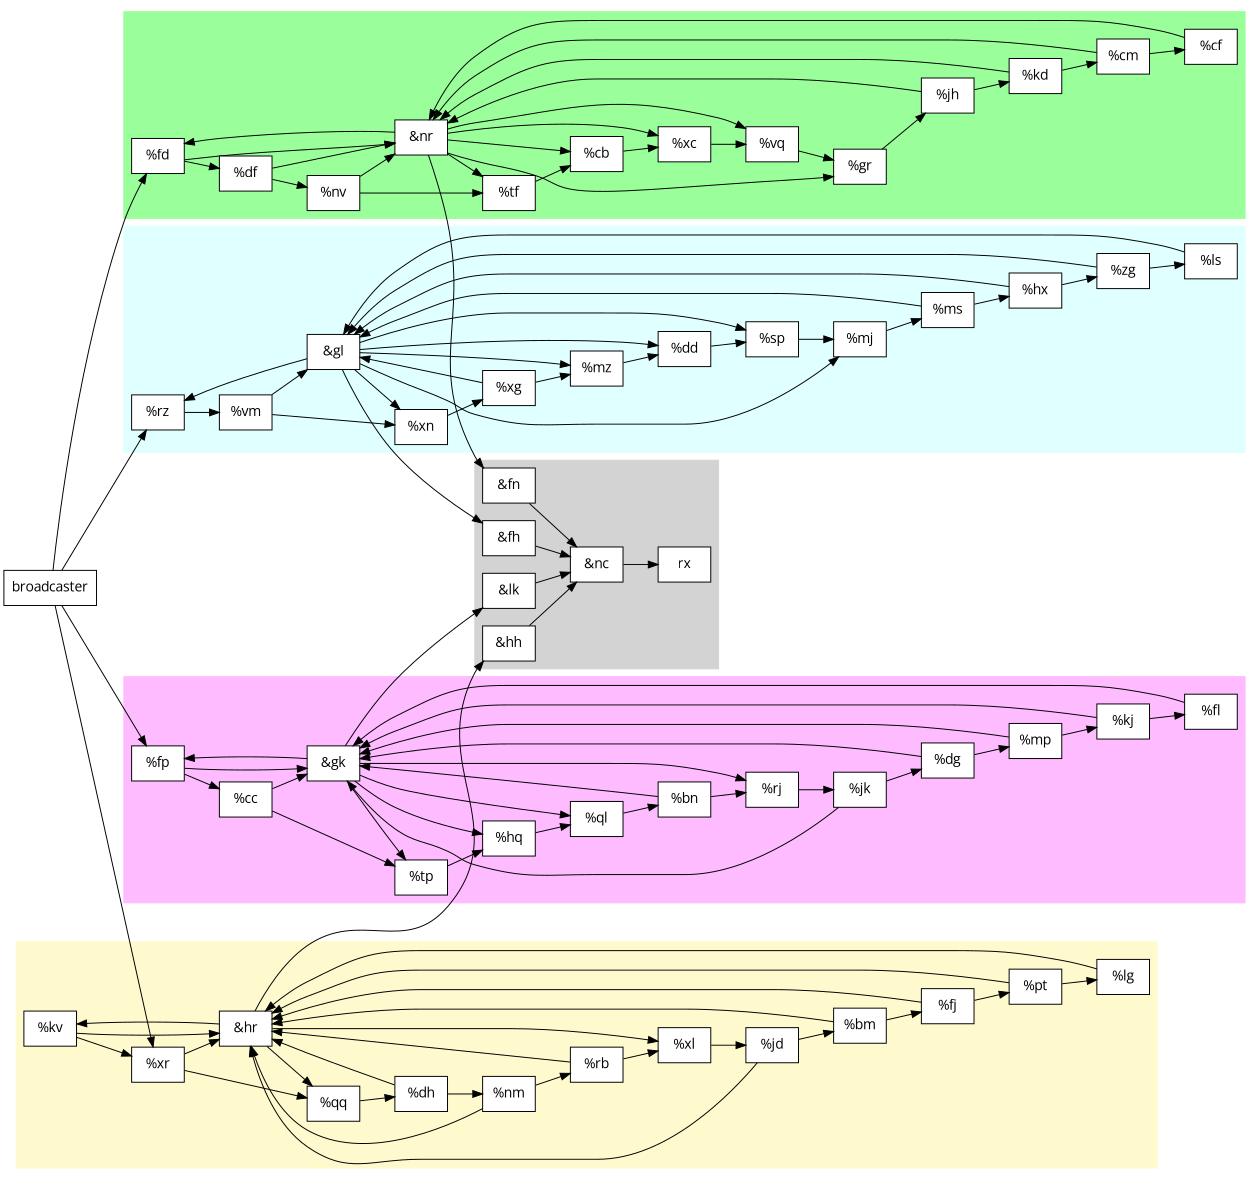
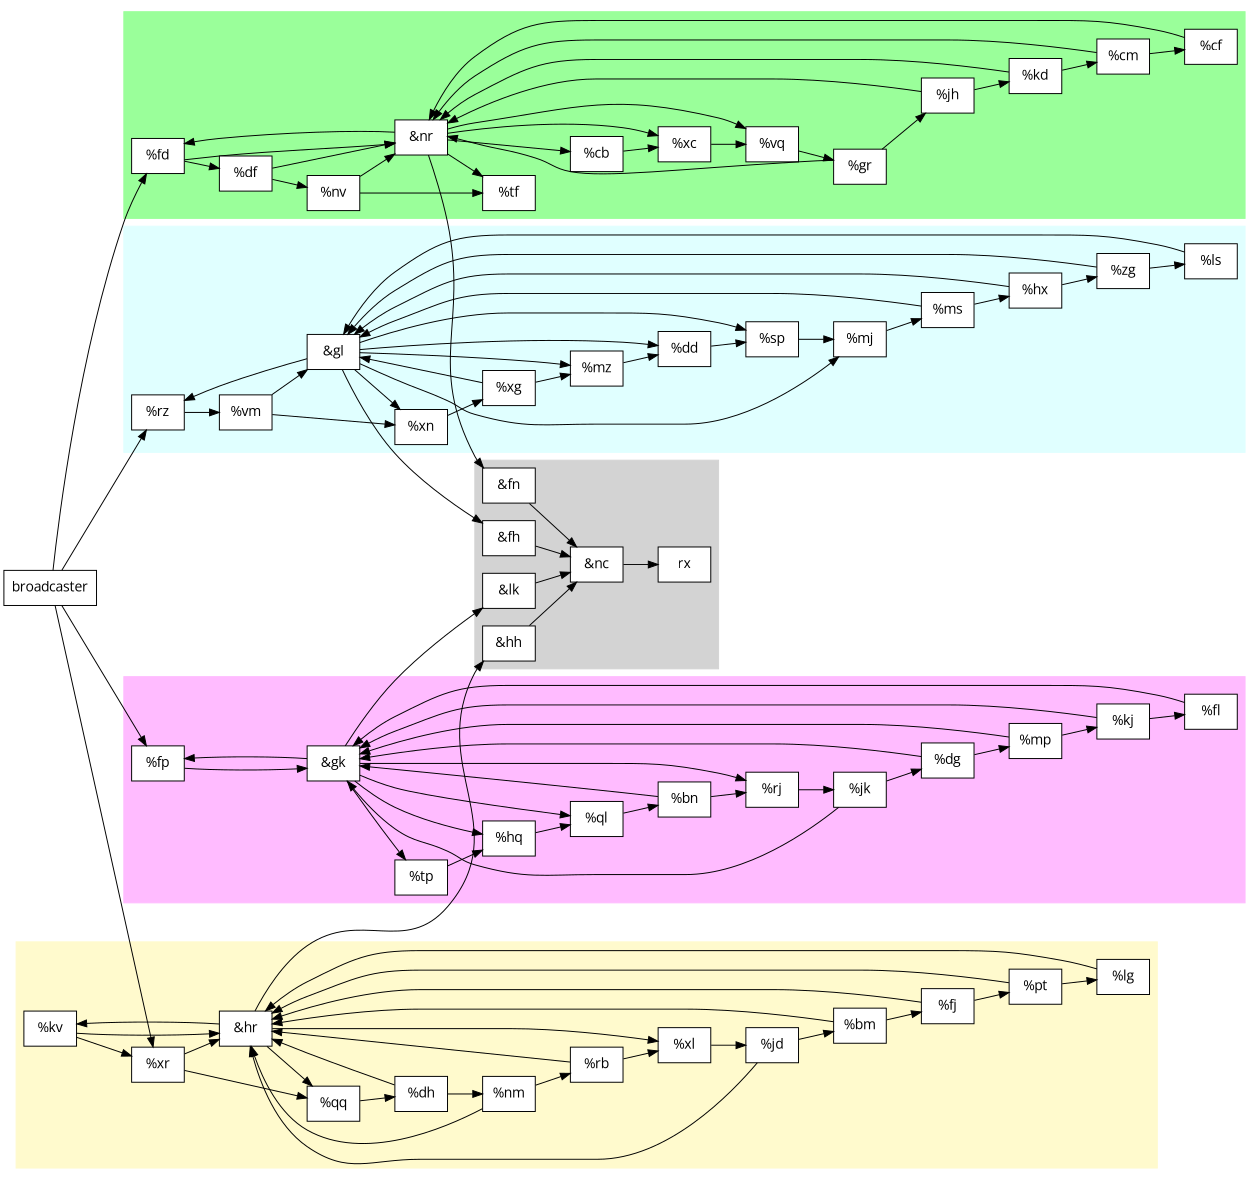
(550, 175) -> none
(633, 190) -> (643, 172)
(246, 800) -> none
